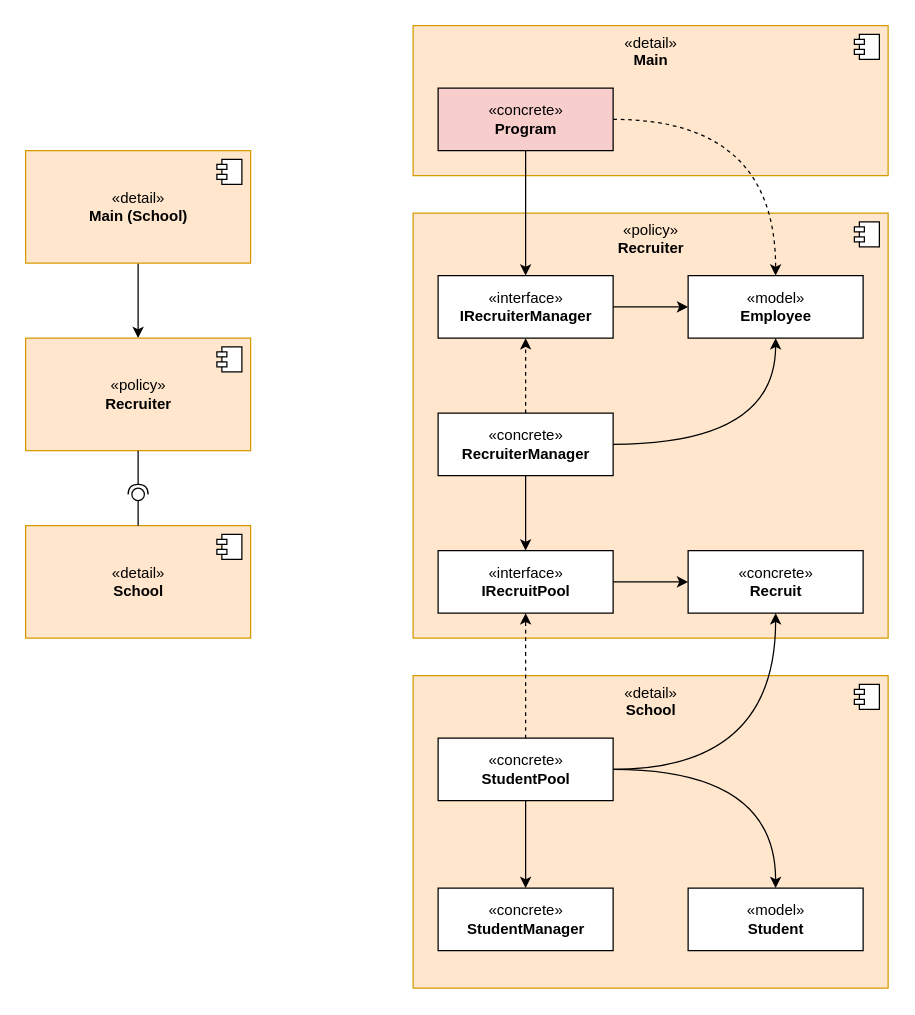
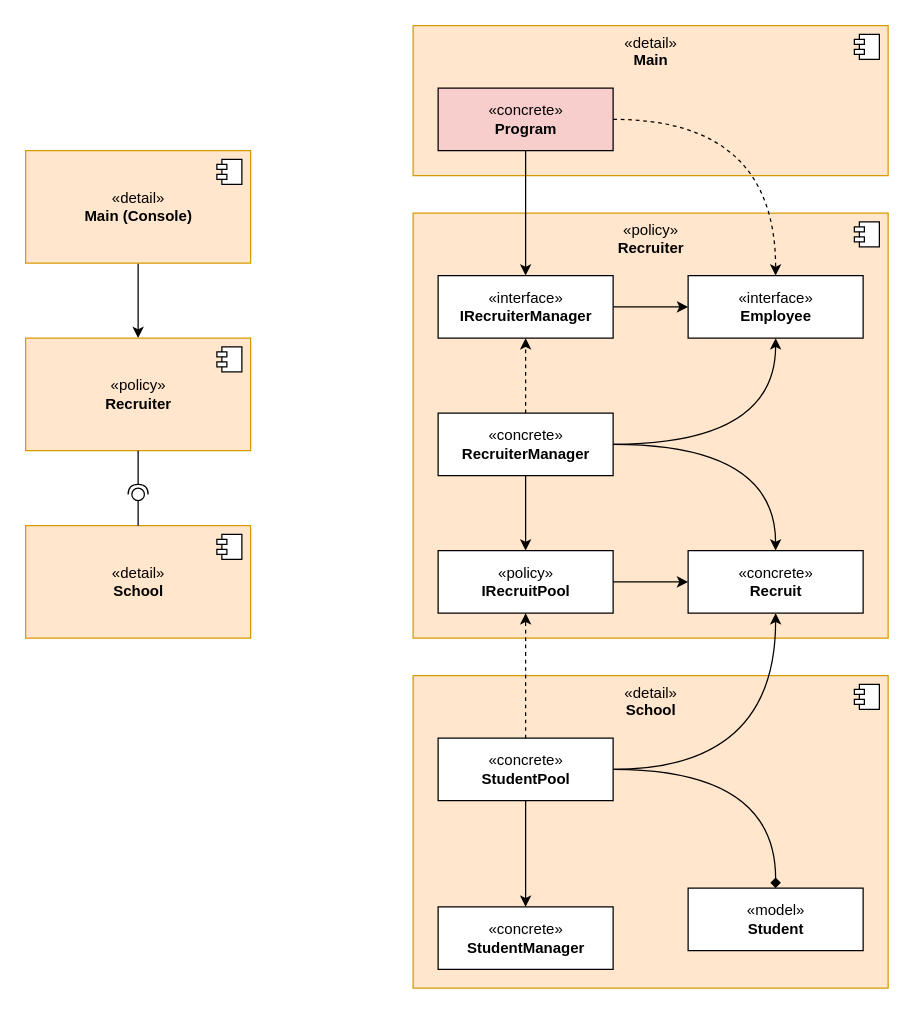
(139, 207) -> (139, 207)
(776, 307) -> (776, 307)
none -> (732, 468)
(526, 582) -> (526, 582)
(775, 878) -> (776, 877)
(526, 919) -> (526, 938)
